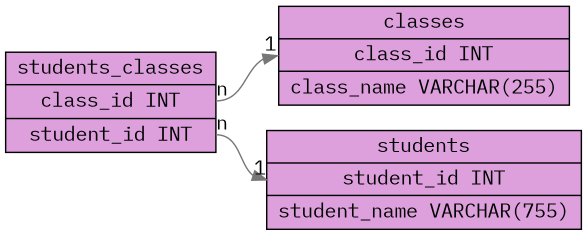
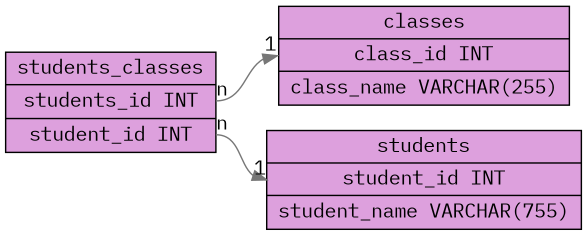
(111, 101) -> (111, 101)
